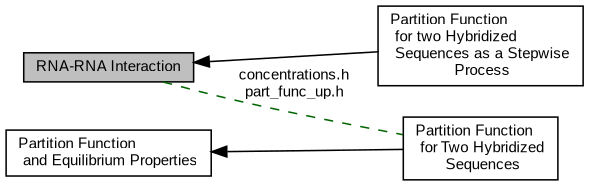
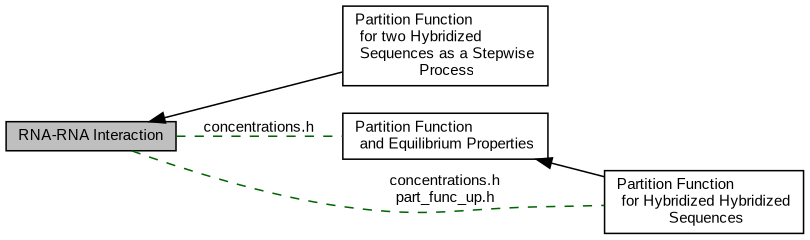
none -> (259, 136)
(481, 148) -> (704, 202)
